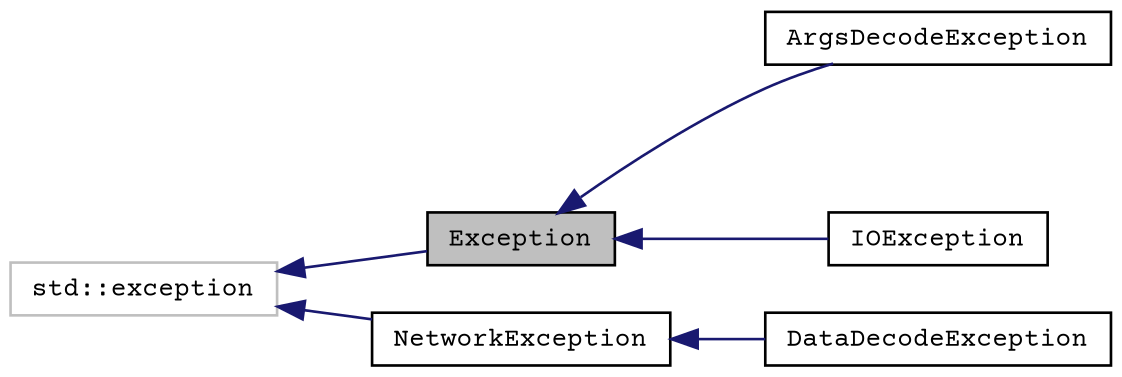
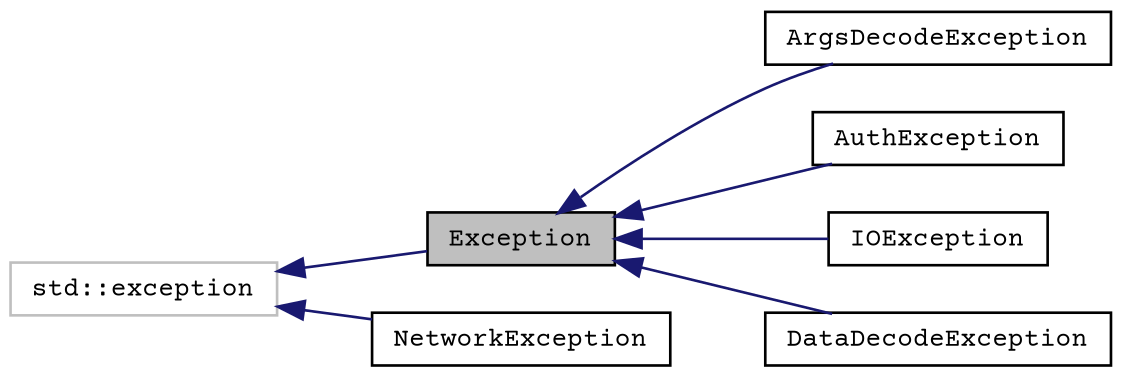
none -> (938, 139)
(732, 339) -> (737, 291)
